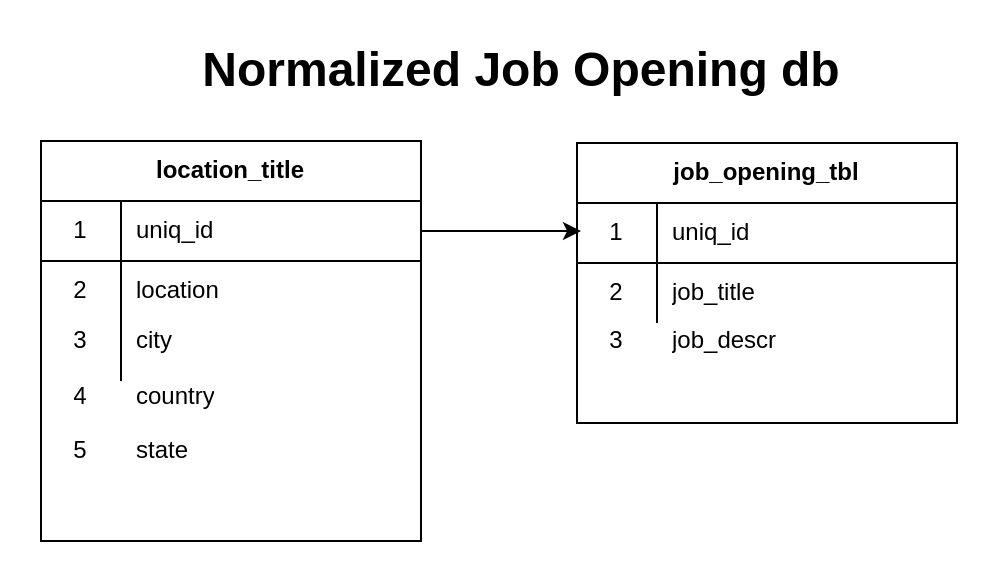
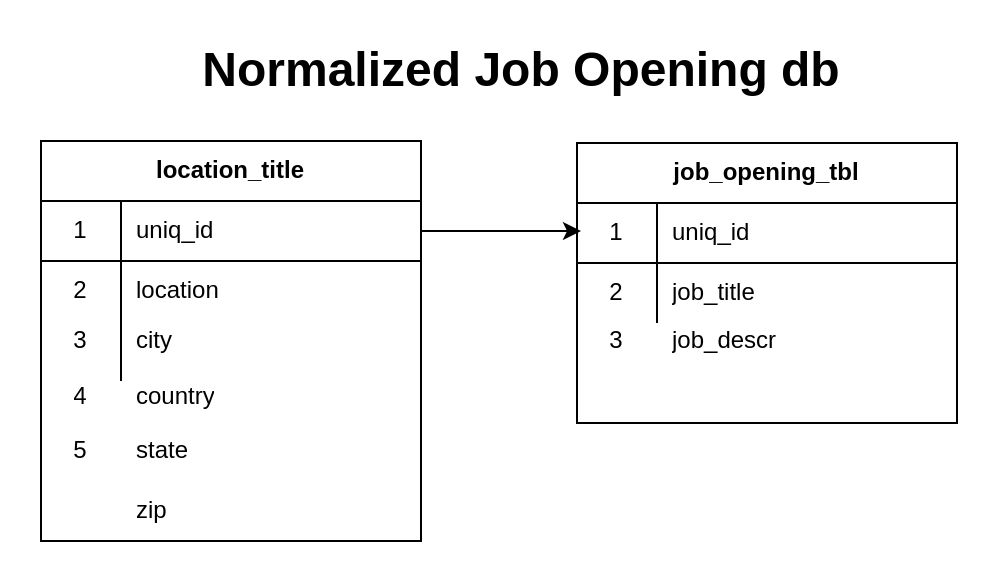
none -> (271, 511)
